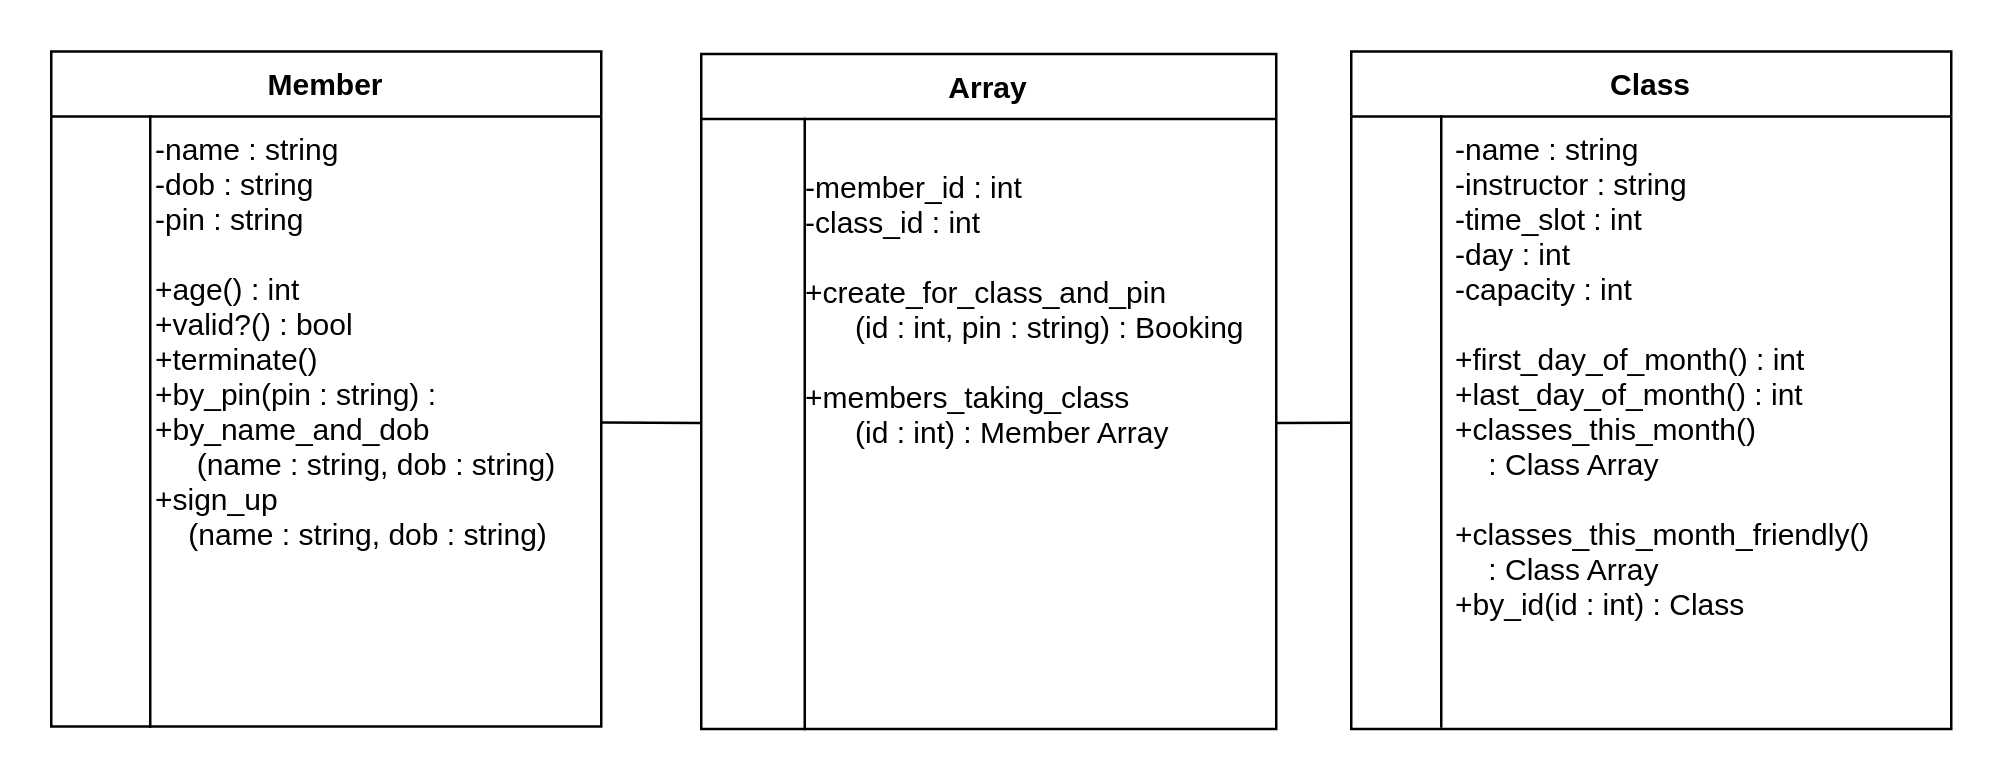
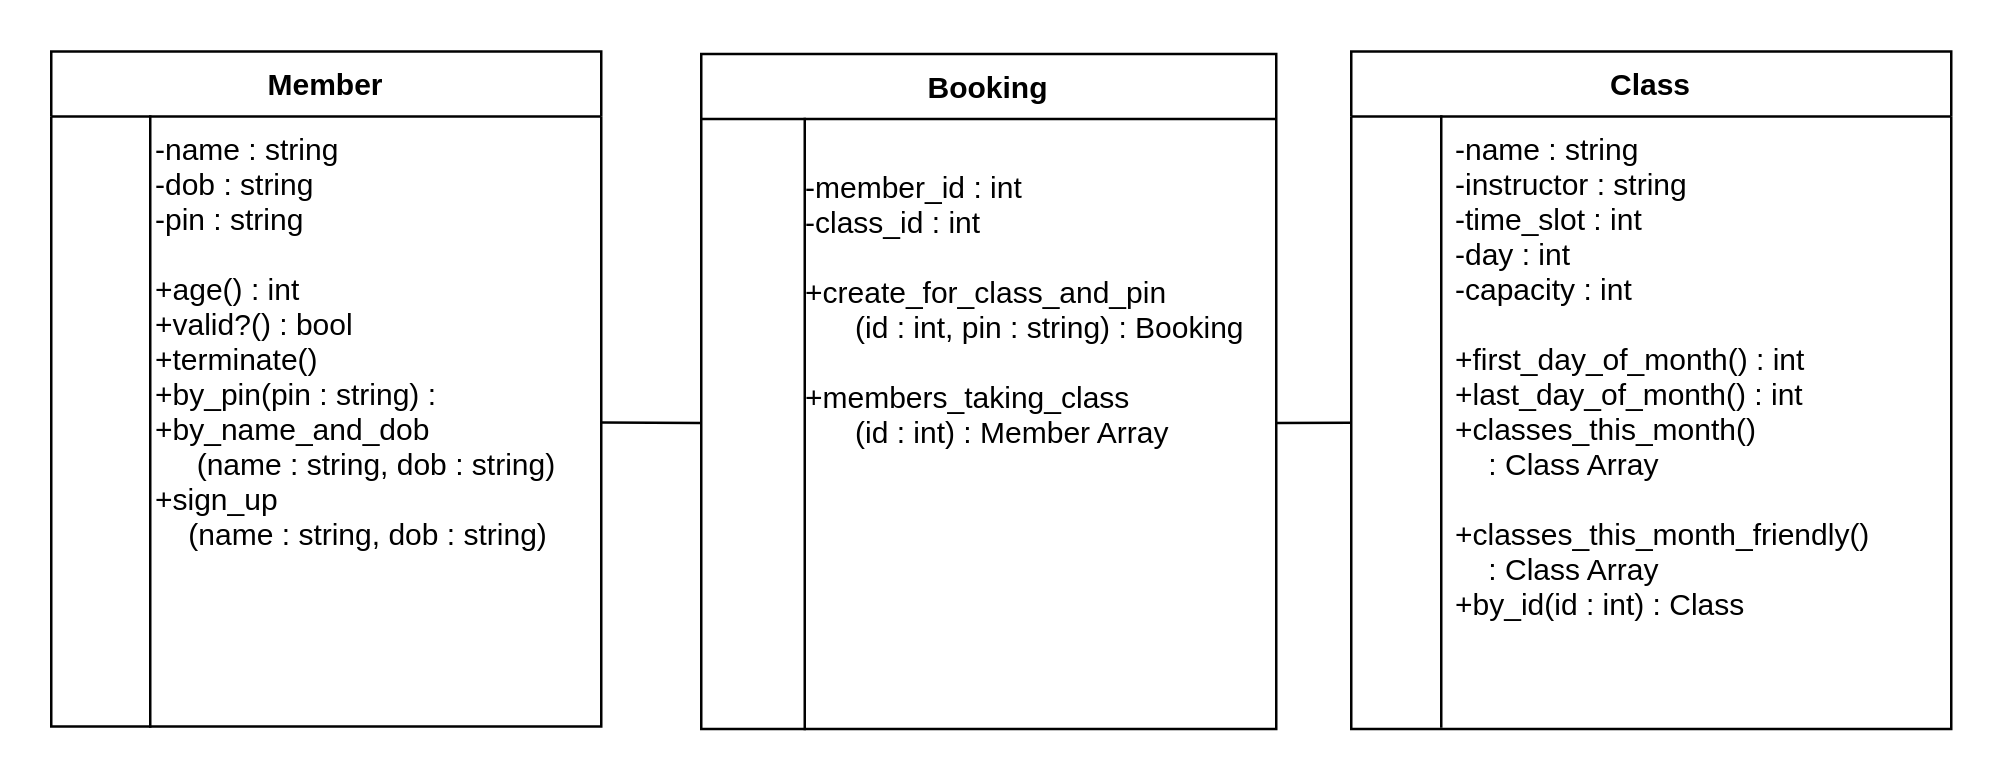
(988, 88) -> (988, 88)
